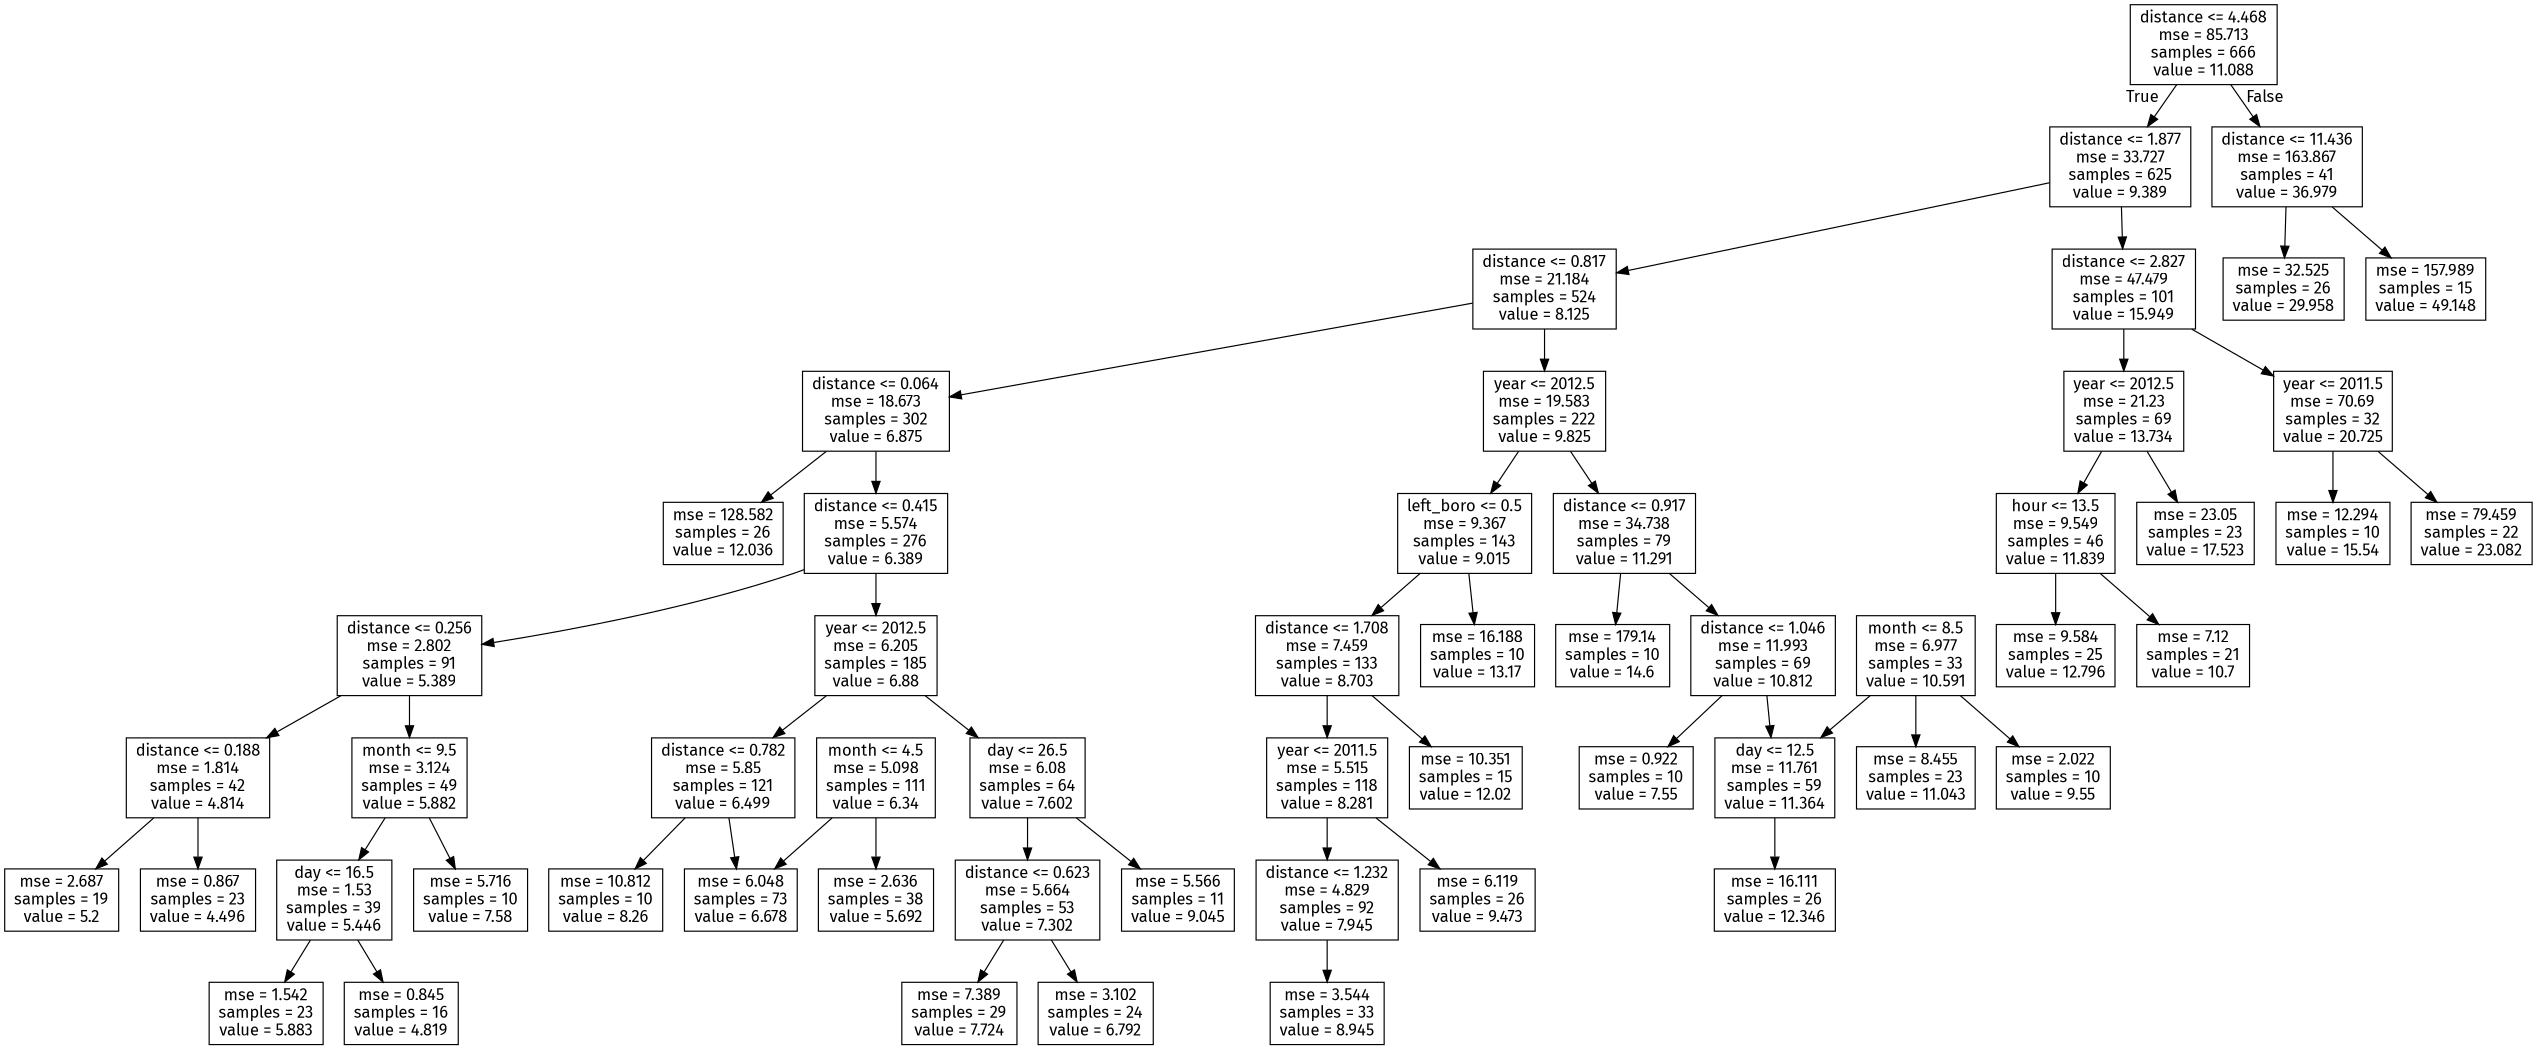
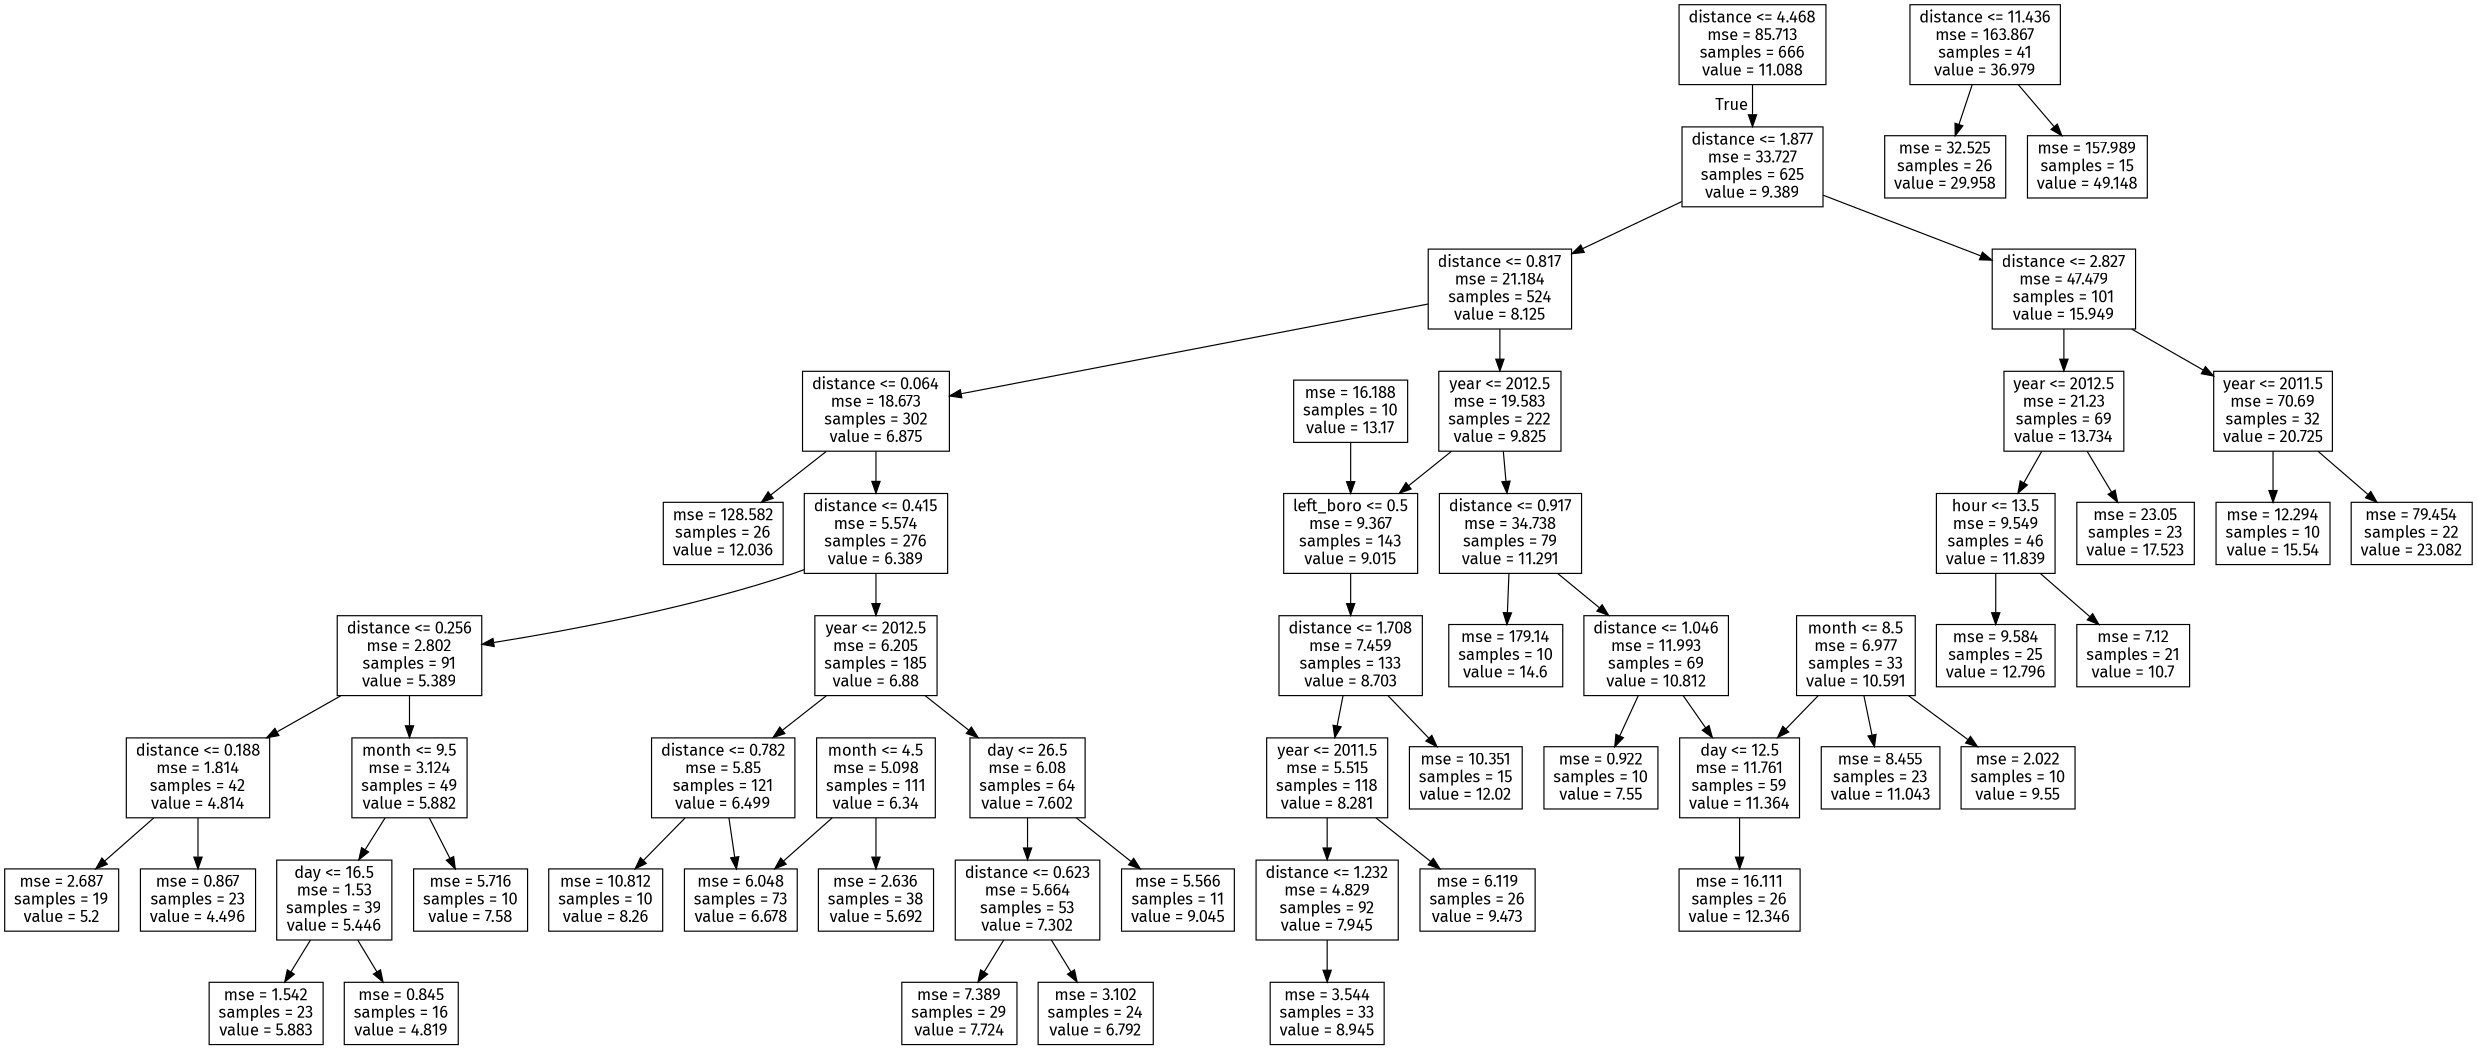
(2242, 101) -> none
(2472, 533) -> (2412, 533)
(1471, 593) -> (1351, 462)
